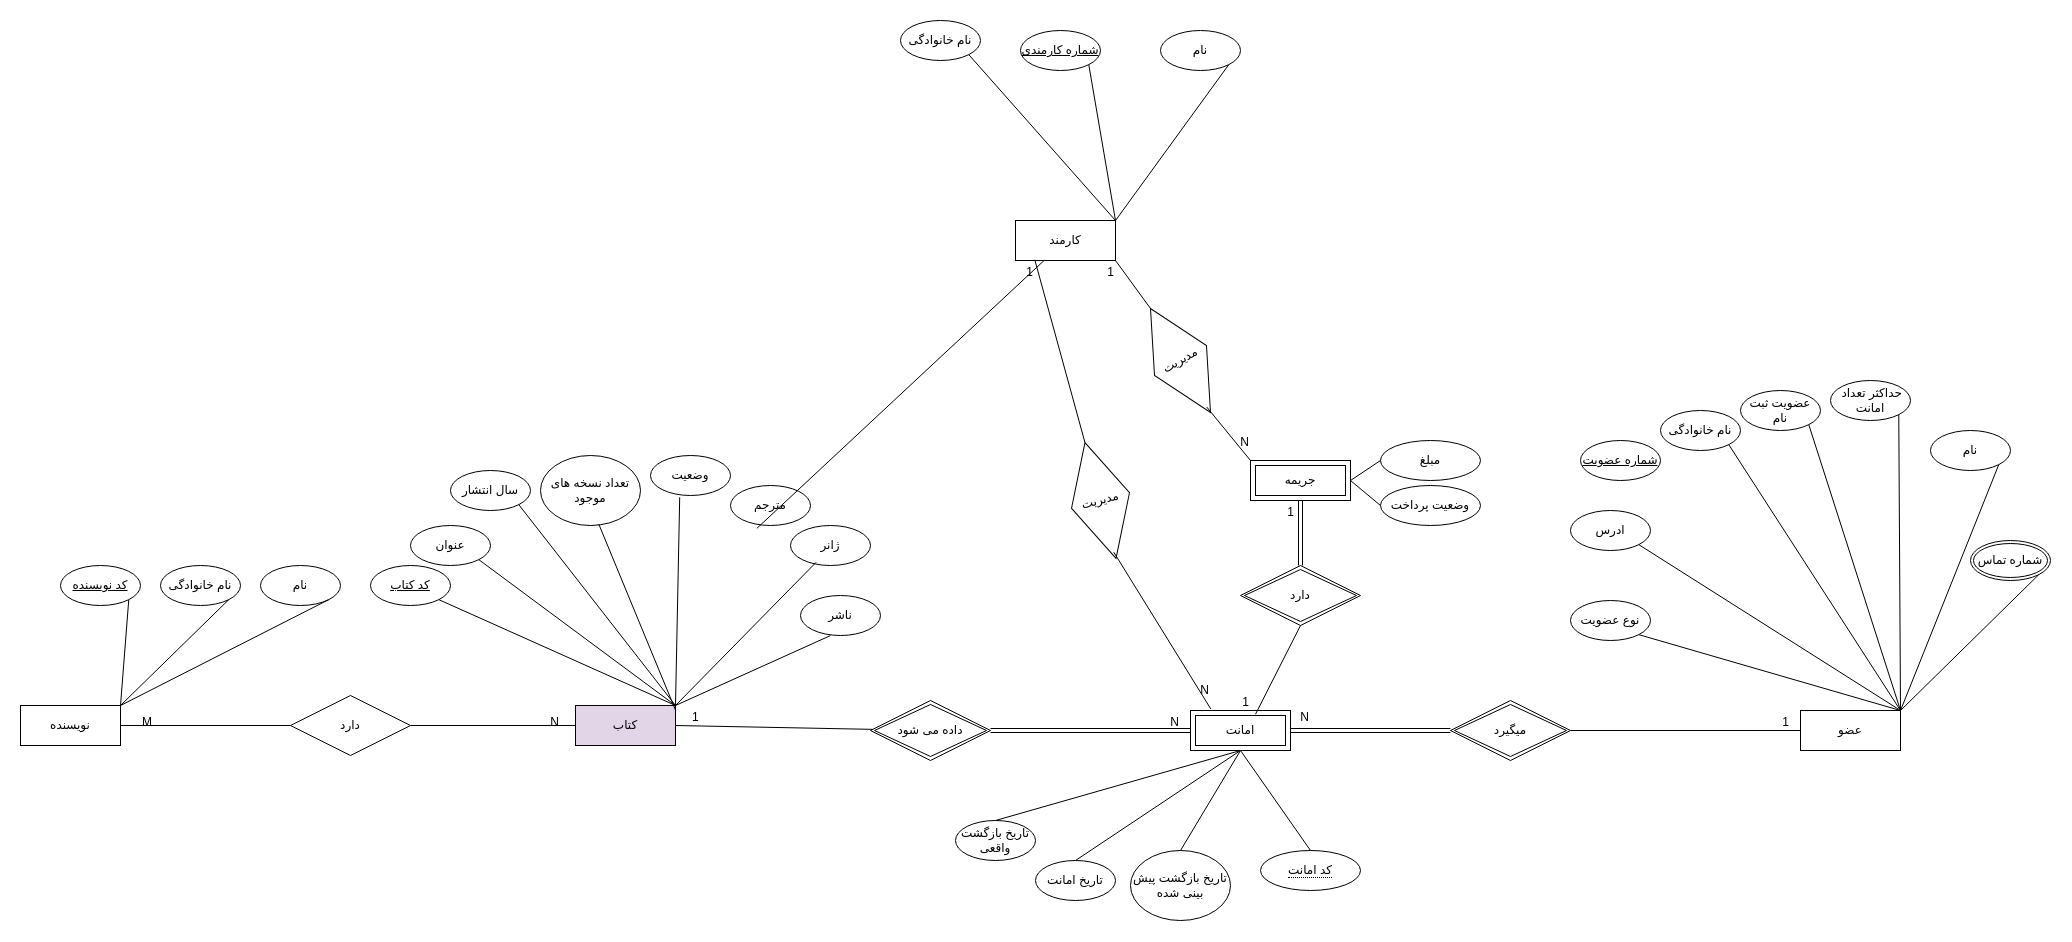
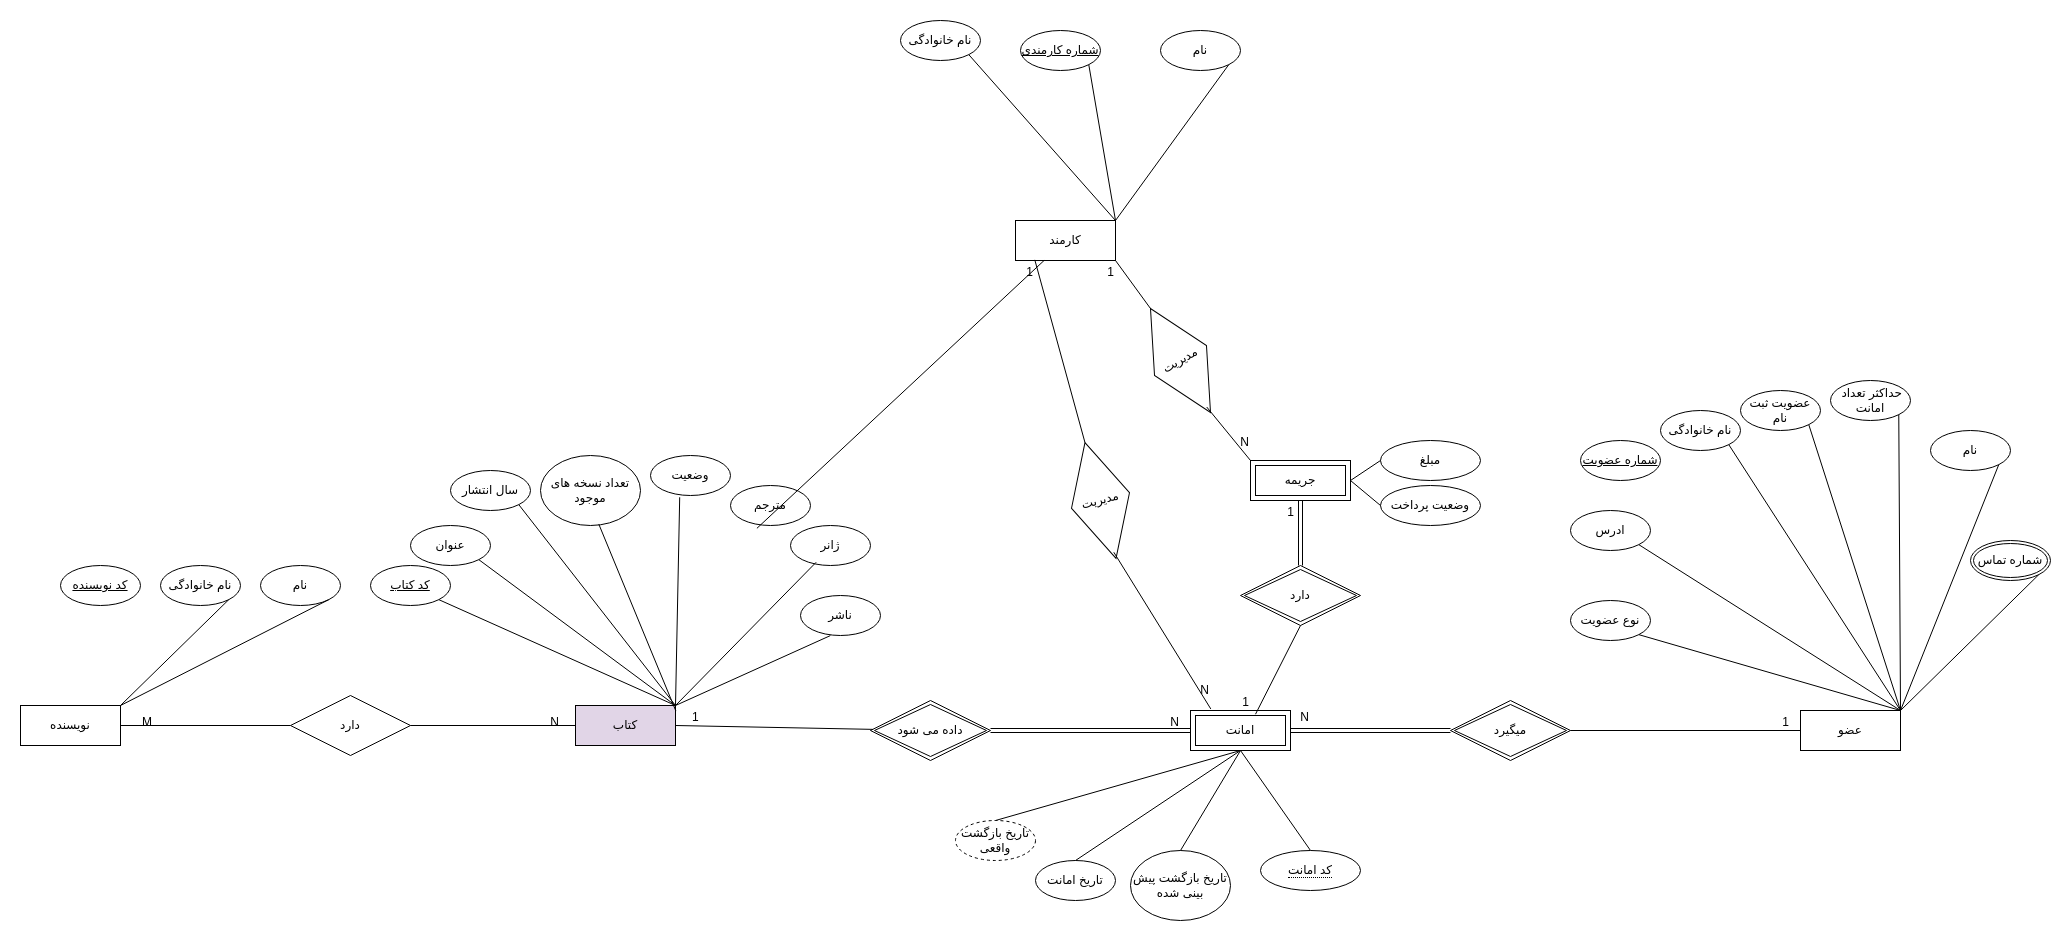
(125, 650) -> none
(996, 841) -> (996, 841)
